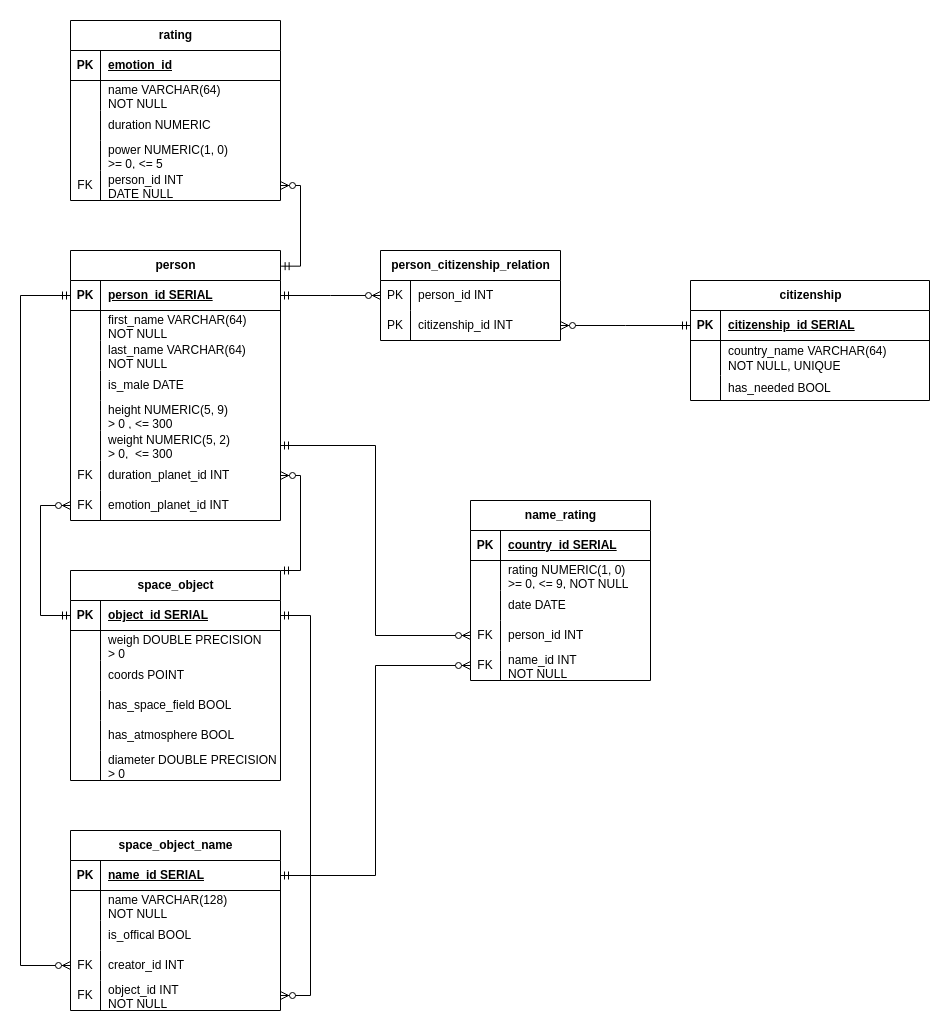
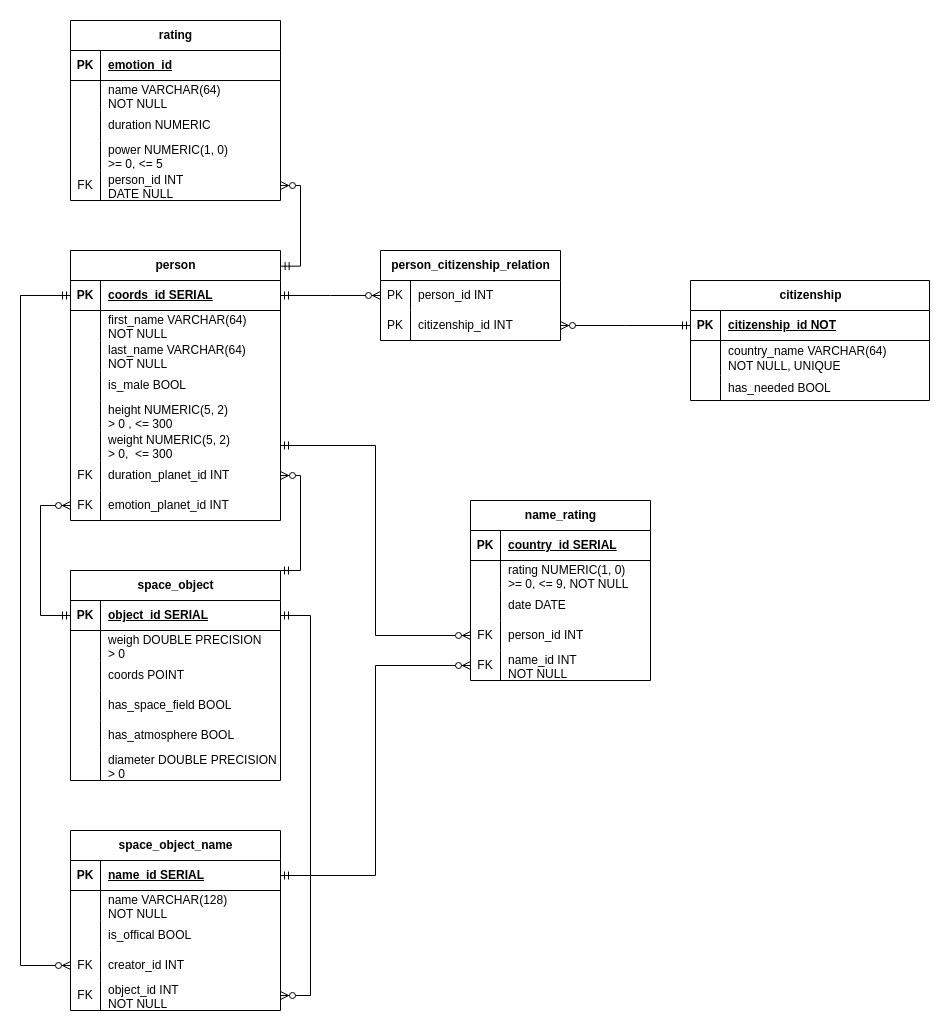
(159, 296) -> (159, 296)
(791, 326) -> (781, 326)
(144, 386) -> (144, 386)
(169, 416) -> (169, 416)
